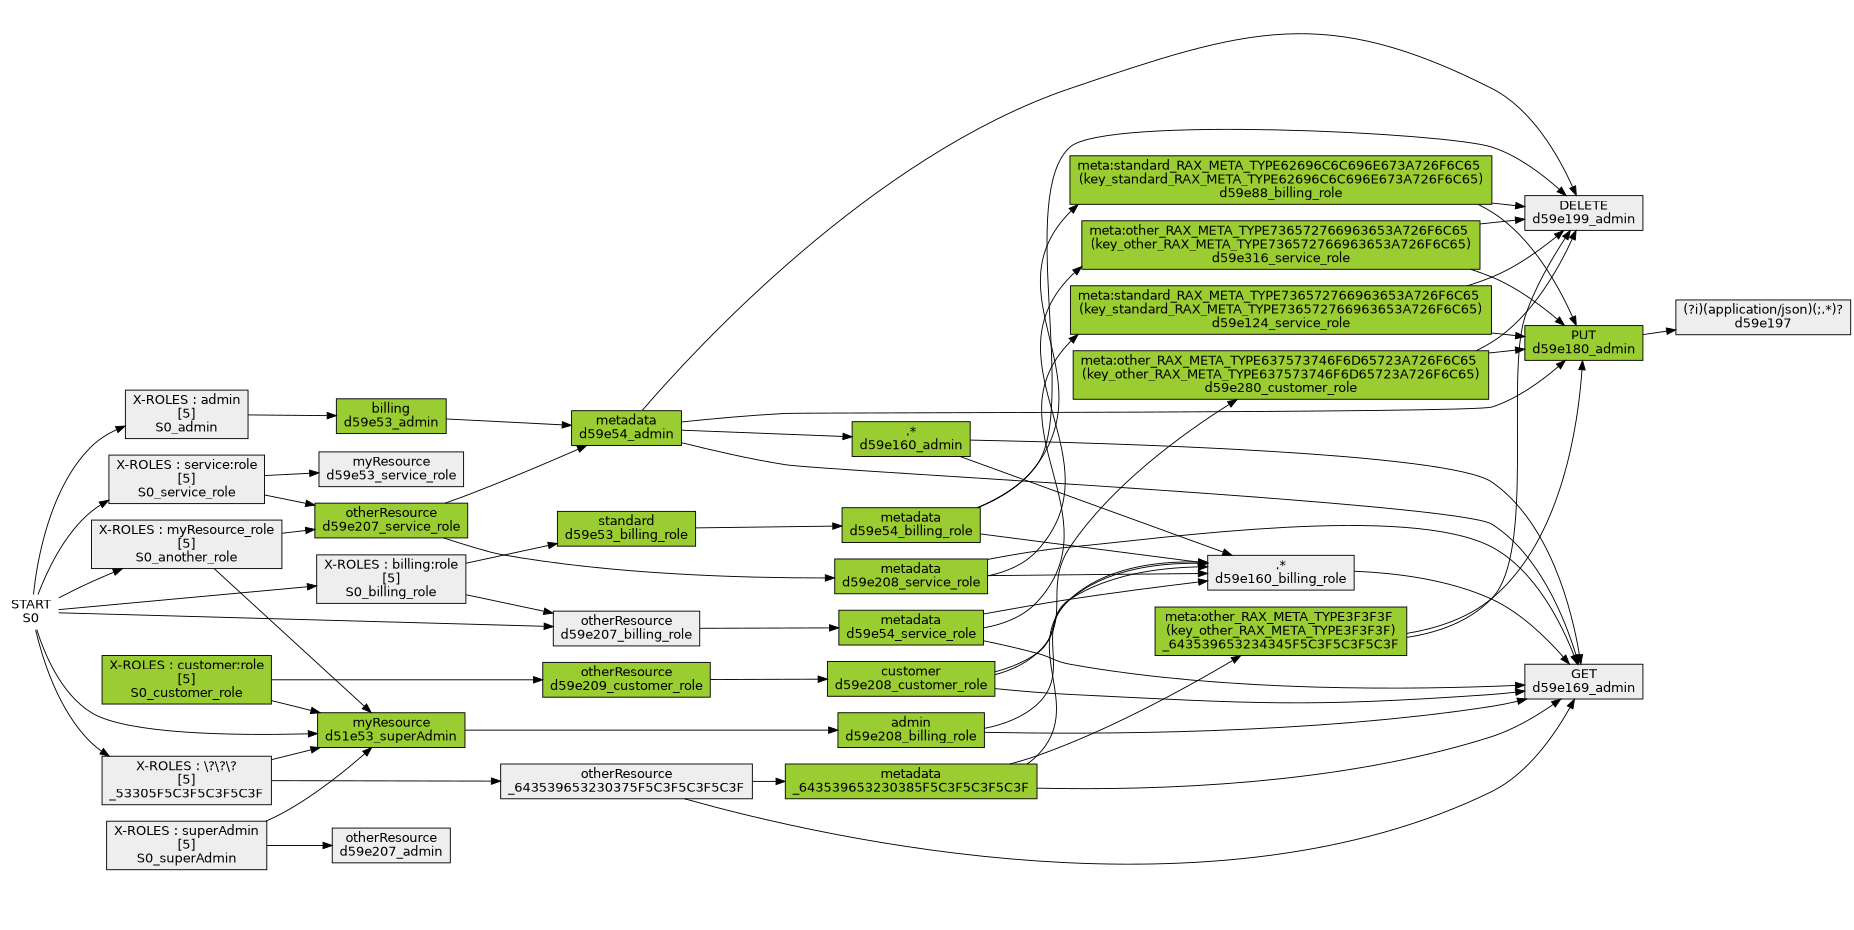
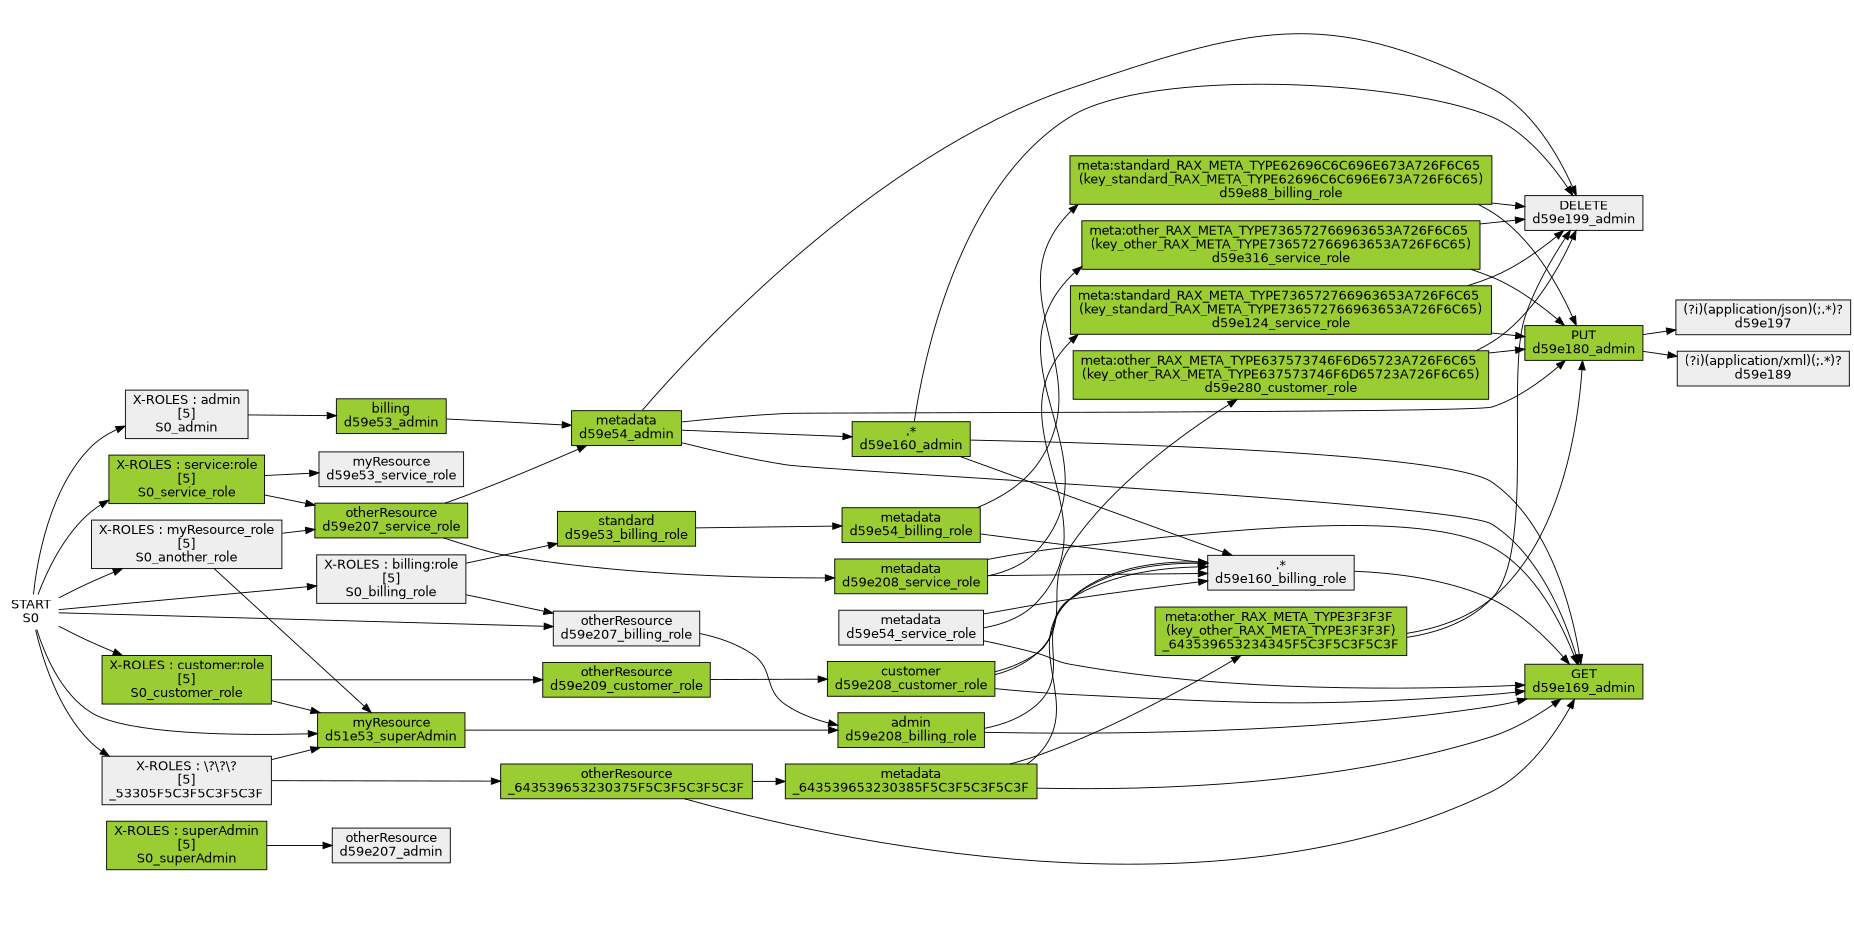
(1121, 135) -> (1157, 91)
none -> (1763, 369)
(187, 479) -> (187, 479)
(765, 628) -> (766, 671)
(911, 628) -> (911, 628)
none -> (86, 640)
(1584, 682) -> (1584, 682)
(627, 781) -> (627, 781)
(318, 791) -> none
(187, 845) -> (187, 845)
